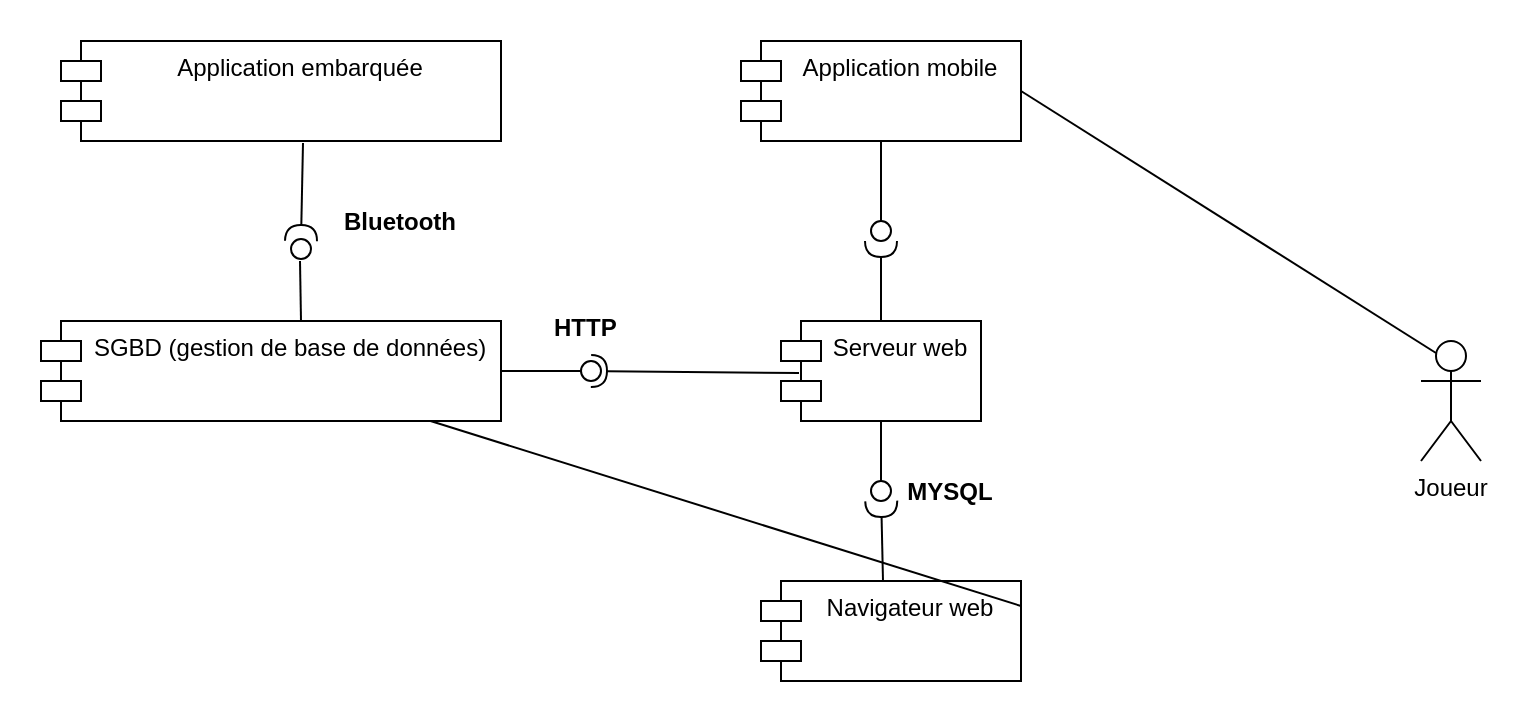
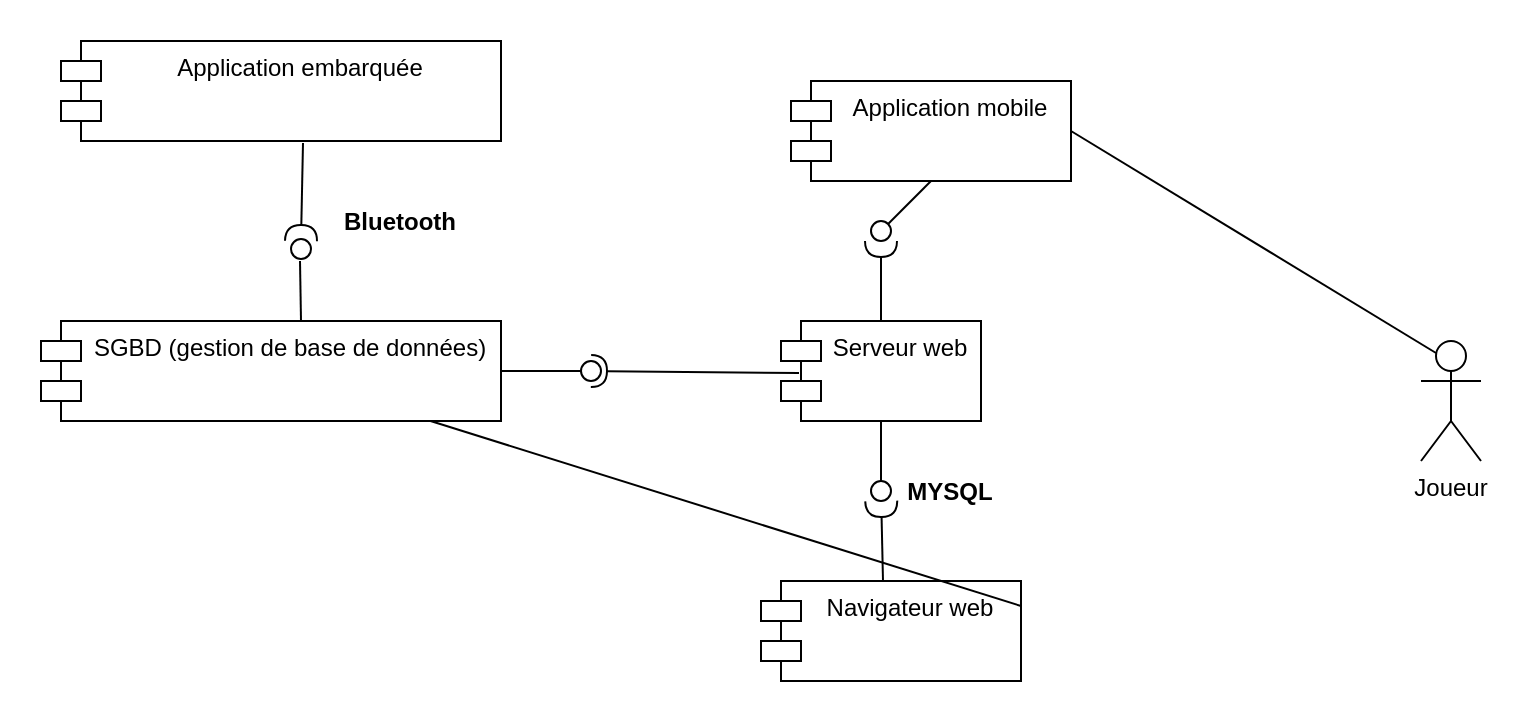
(881, 91) -> (931, 131)
(591, 321) -> none
